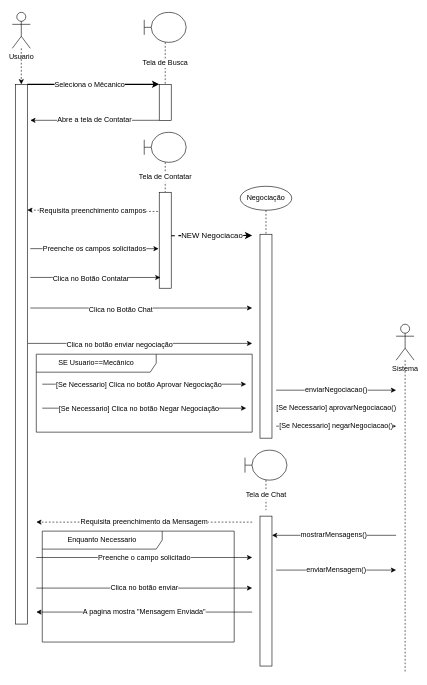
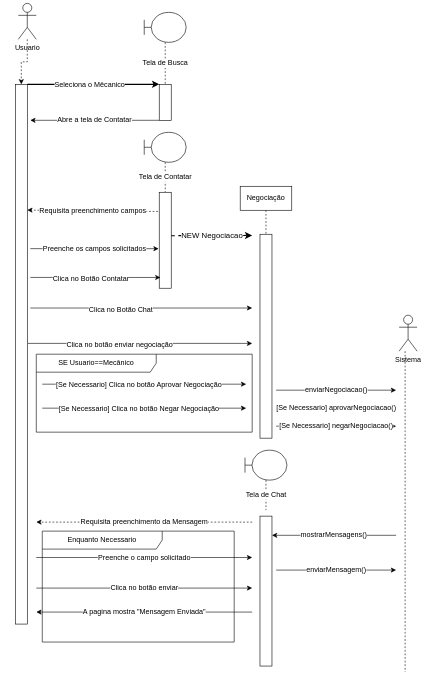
(21, 30) -> (27, 21)
(266, 198) -> (266, 198)
(405, 342) -> (408, 333)
